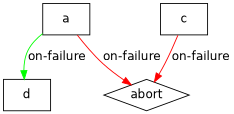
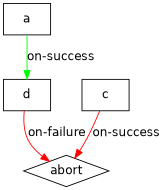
(57, 57) -> (61, 57)
(201, 57) -> (126, 133)
(99, 60) -> (27, 136)
